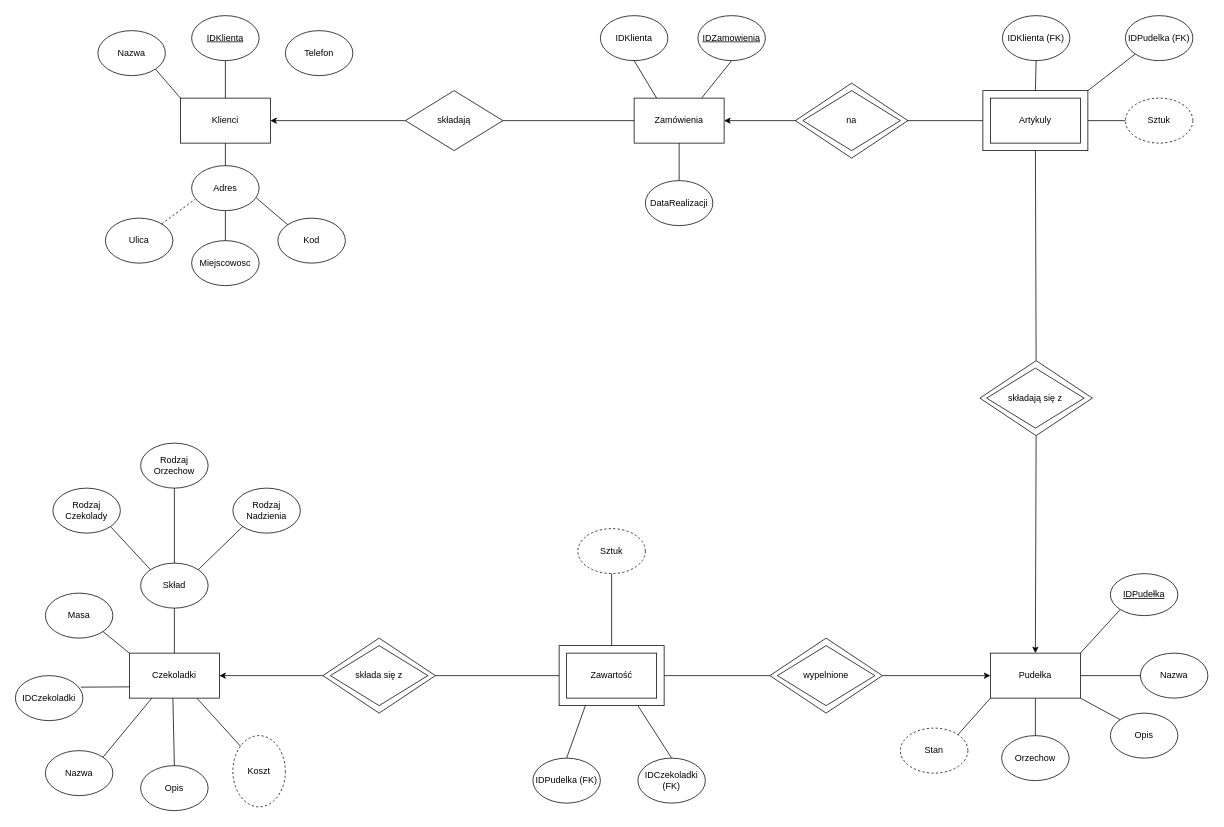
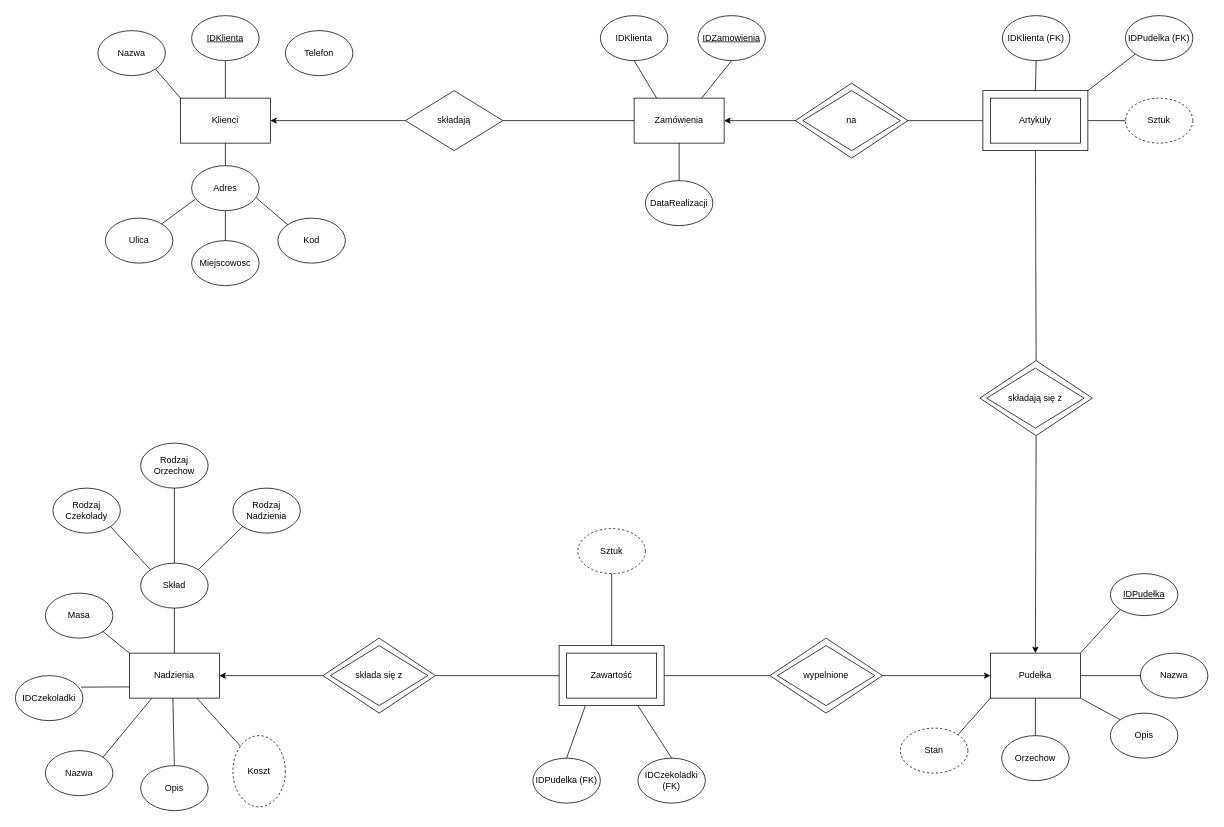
(178, 212) -> (178, 212)
(174, 675) -> (174, 675)
